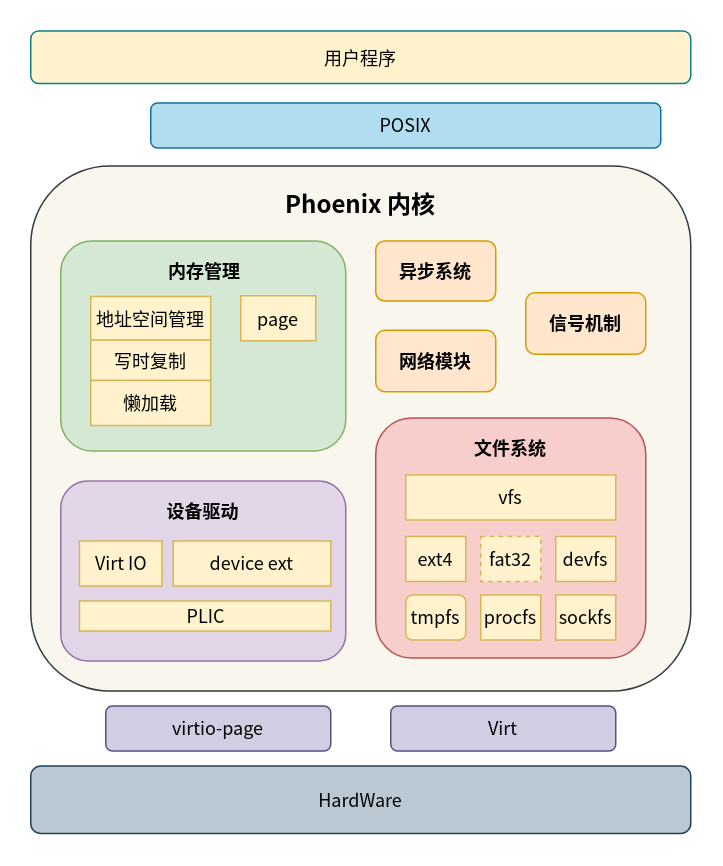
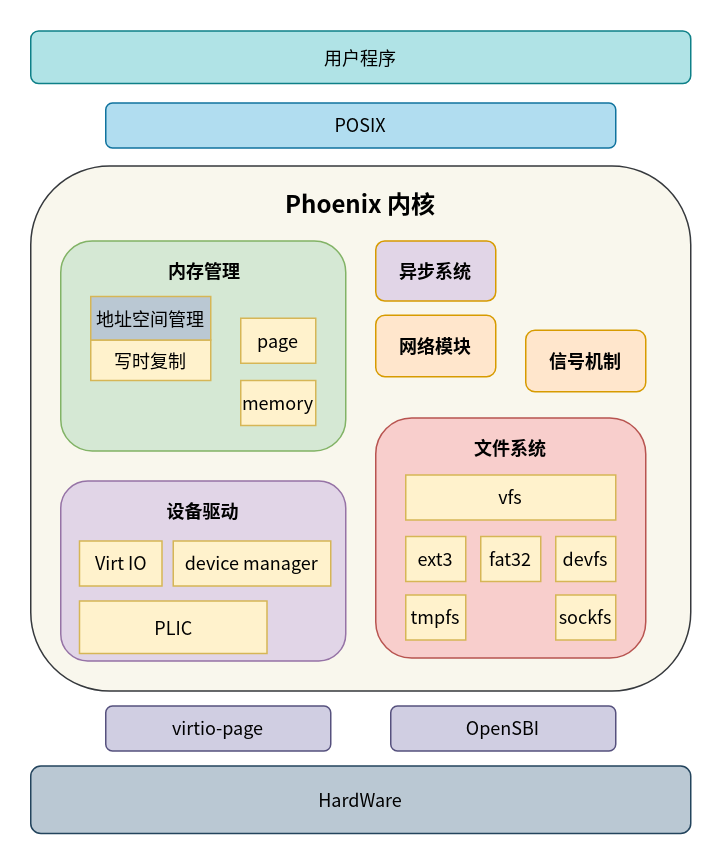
(361, 57) -> (361, 57)
(406, 125) -> (361, 125)
(436, 271) -> (436, 271)
(151, 318) -> (151, 318)
(278, 318) -> (278, 341)
(586, 323) -> (586, 361)
(436, 361) -> (436, 346)
(151, 403) -> none
none -> (278, 403)
(436, 559) -> (436, 559)
(511, 559) -> (511, 559)
(252, 563) -> (252, 563)
(205, 616) -> (173, 627)
(436, 617) -> (436, 617)
(511, 617) -> none
(503, 728) -> (503, 728)
